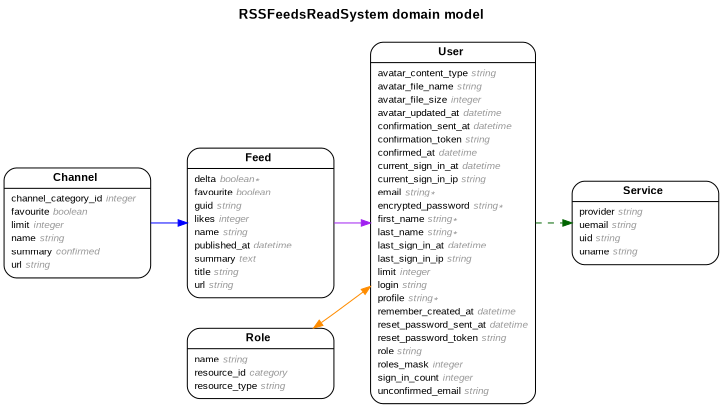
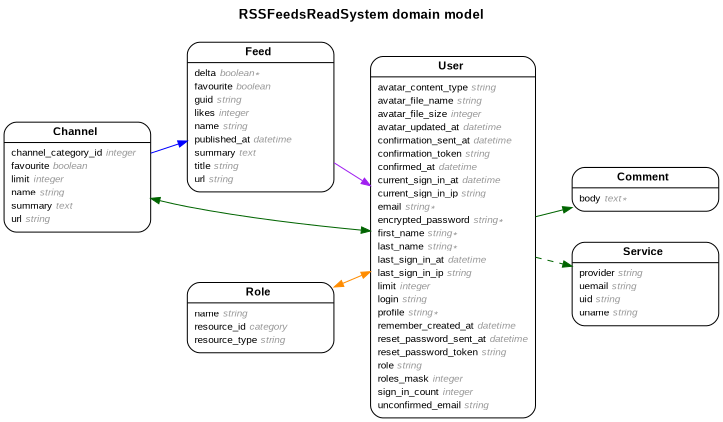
none -> (645, 189)
none -> (260, 218)
(78, 251) -> (65, 206)
